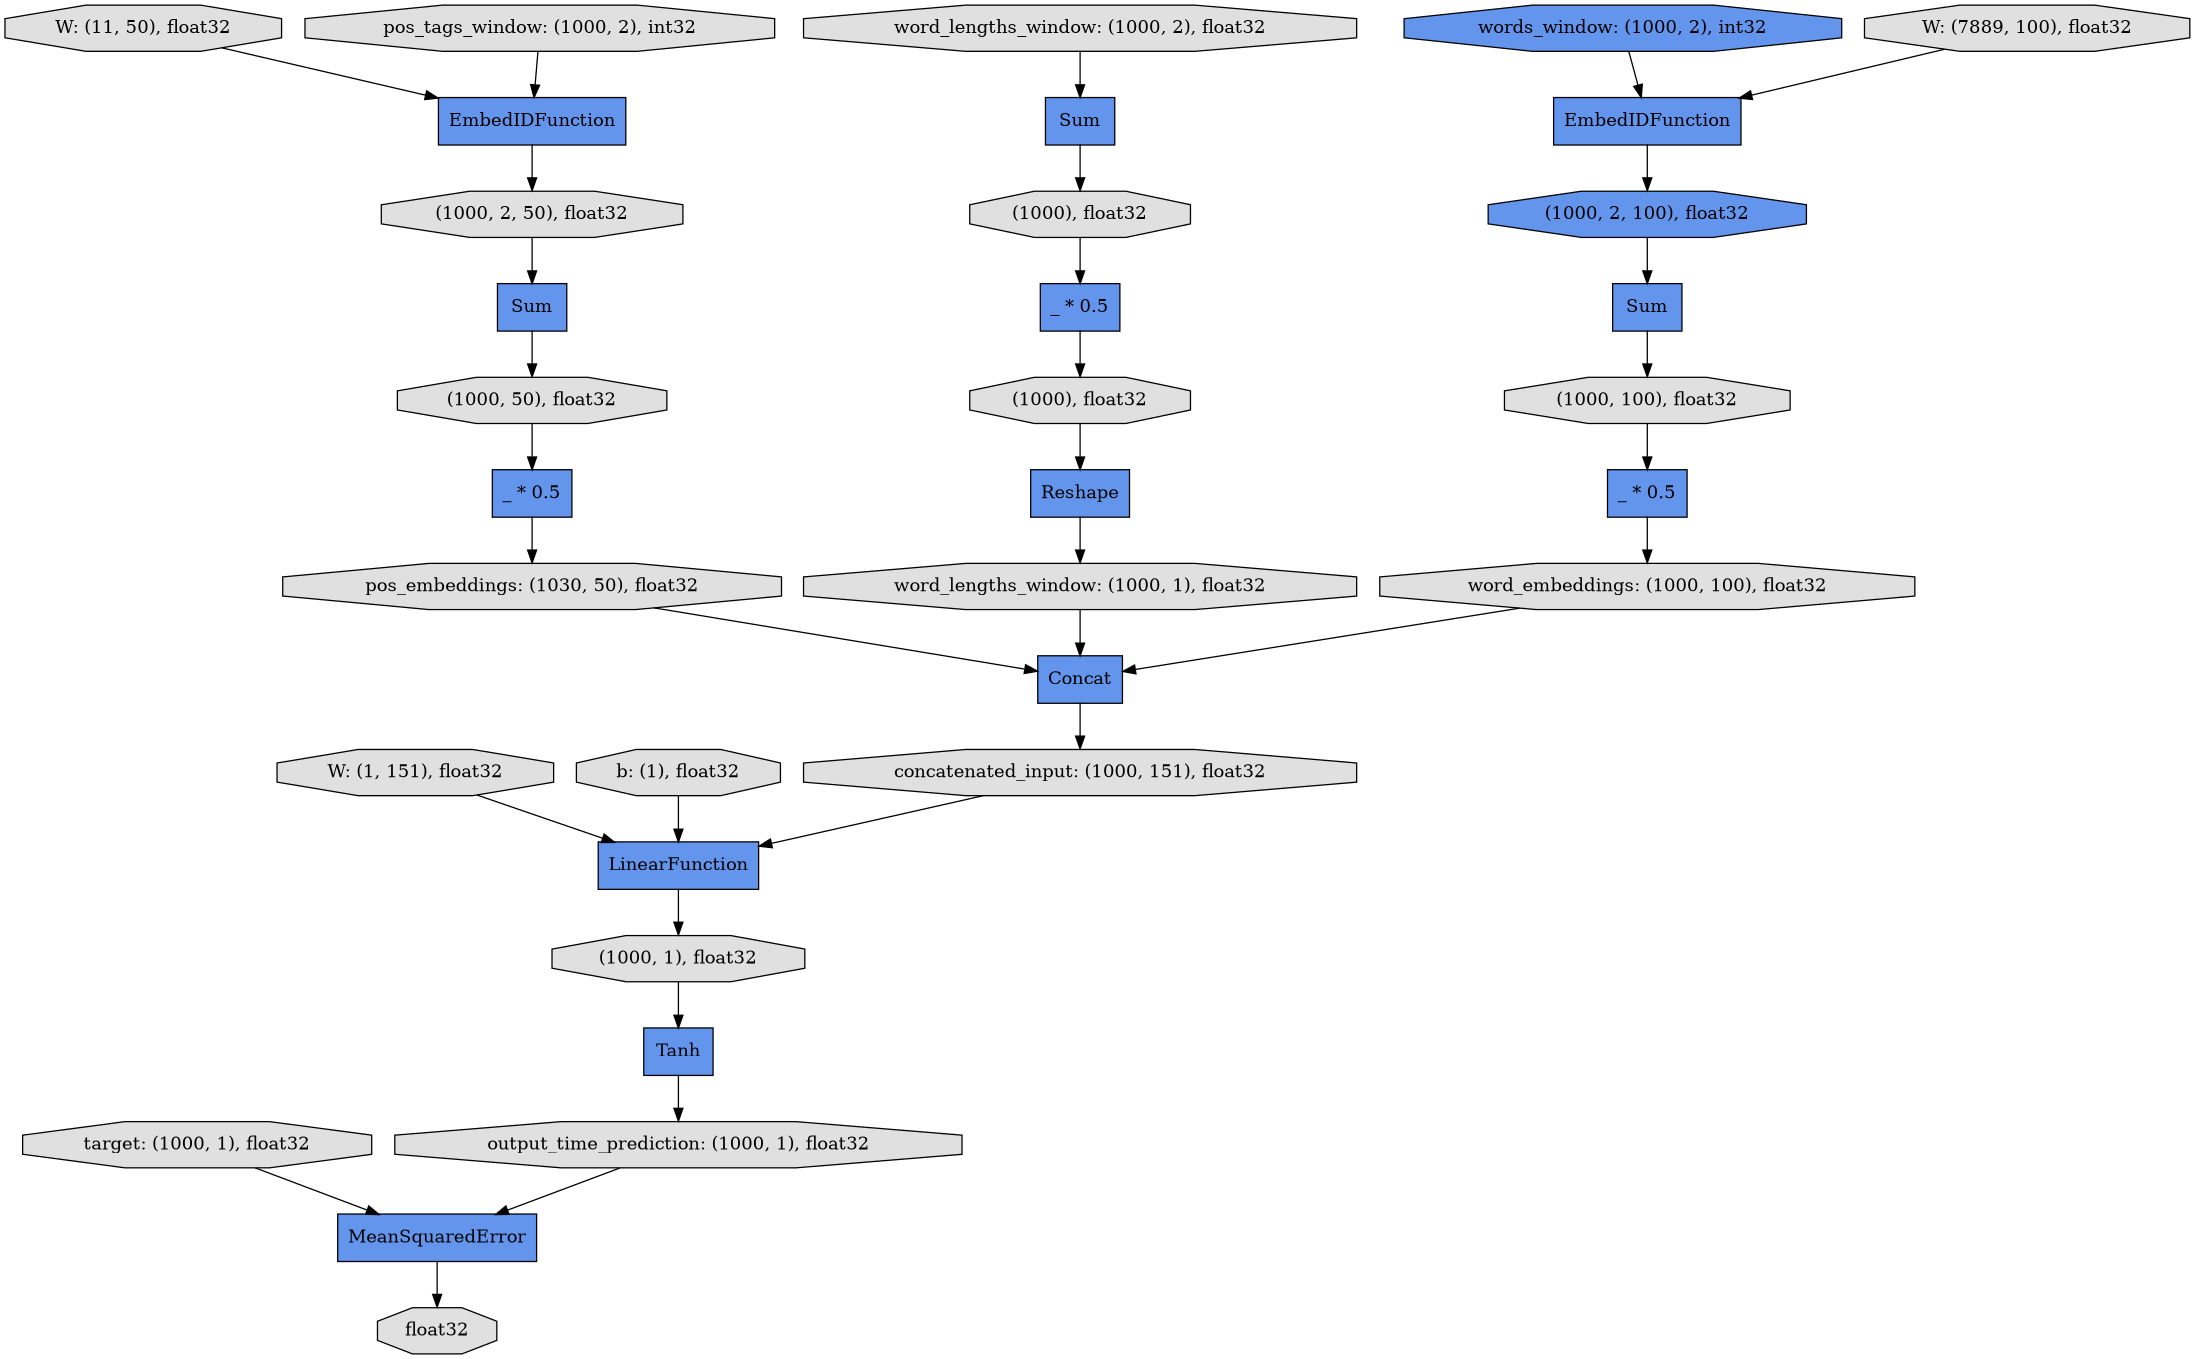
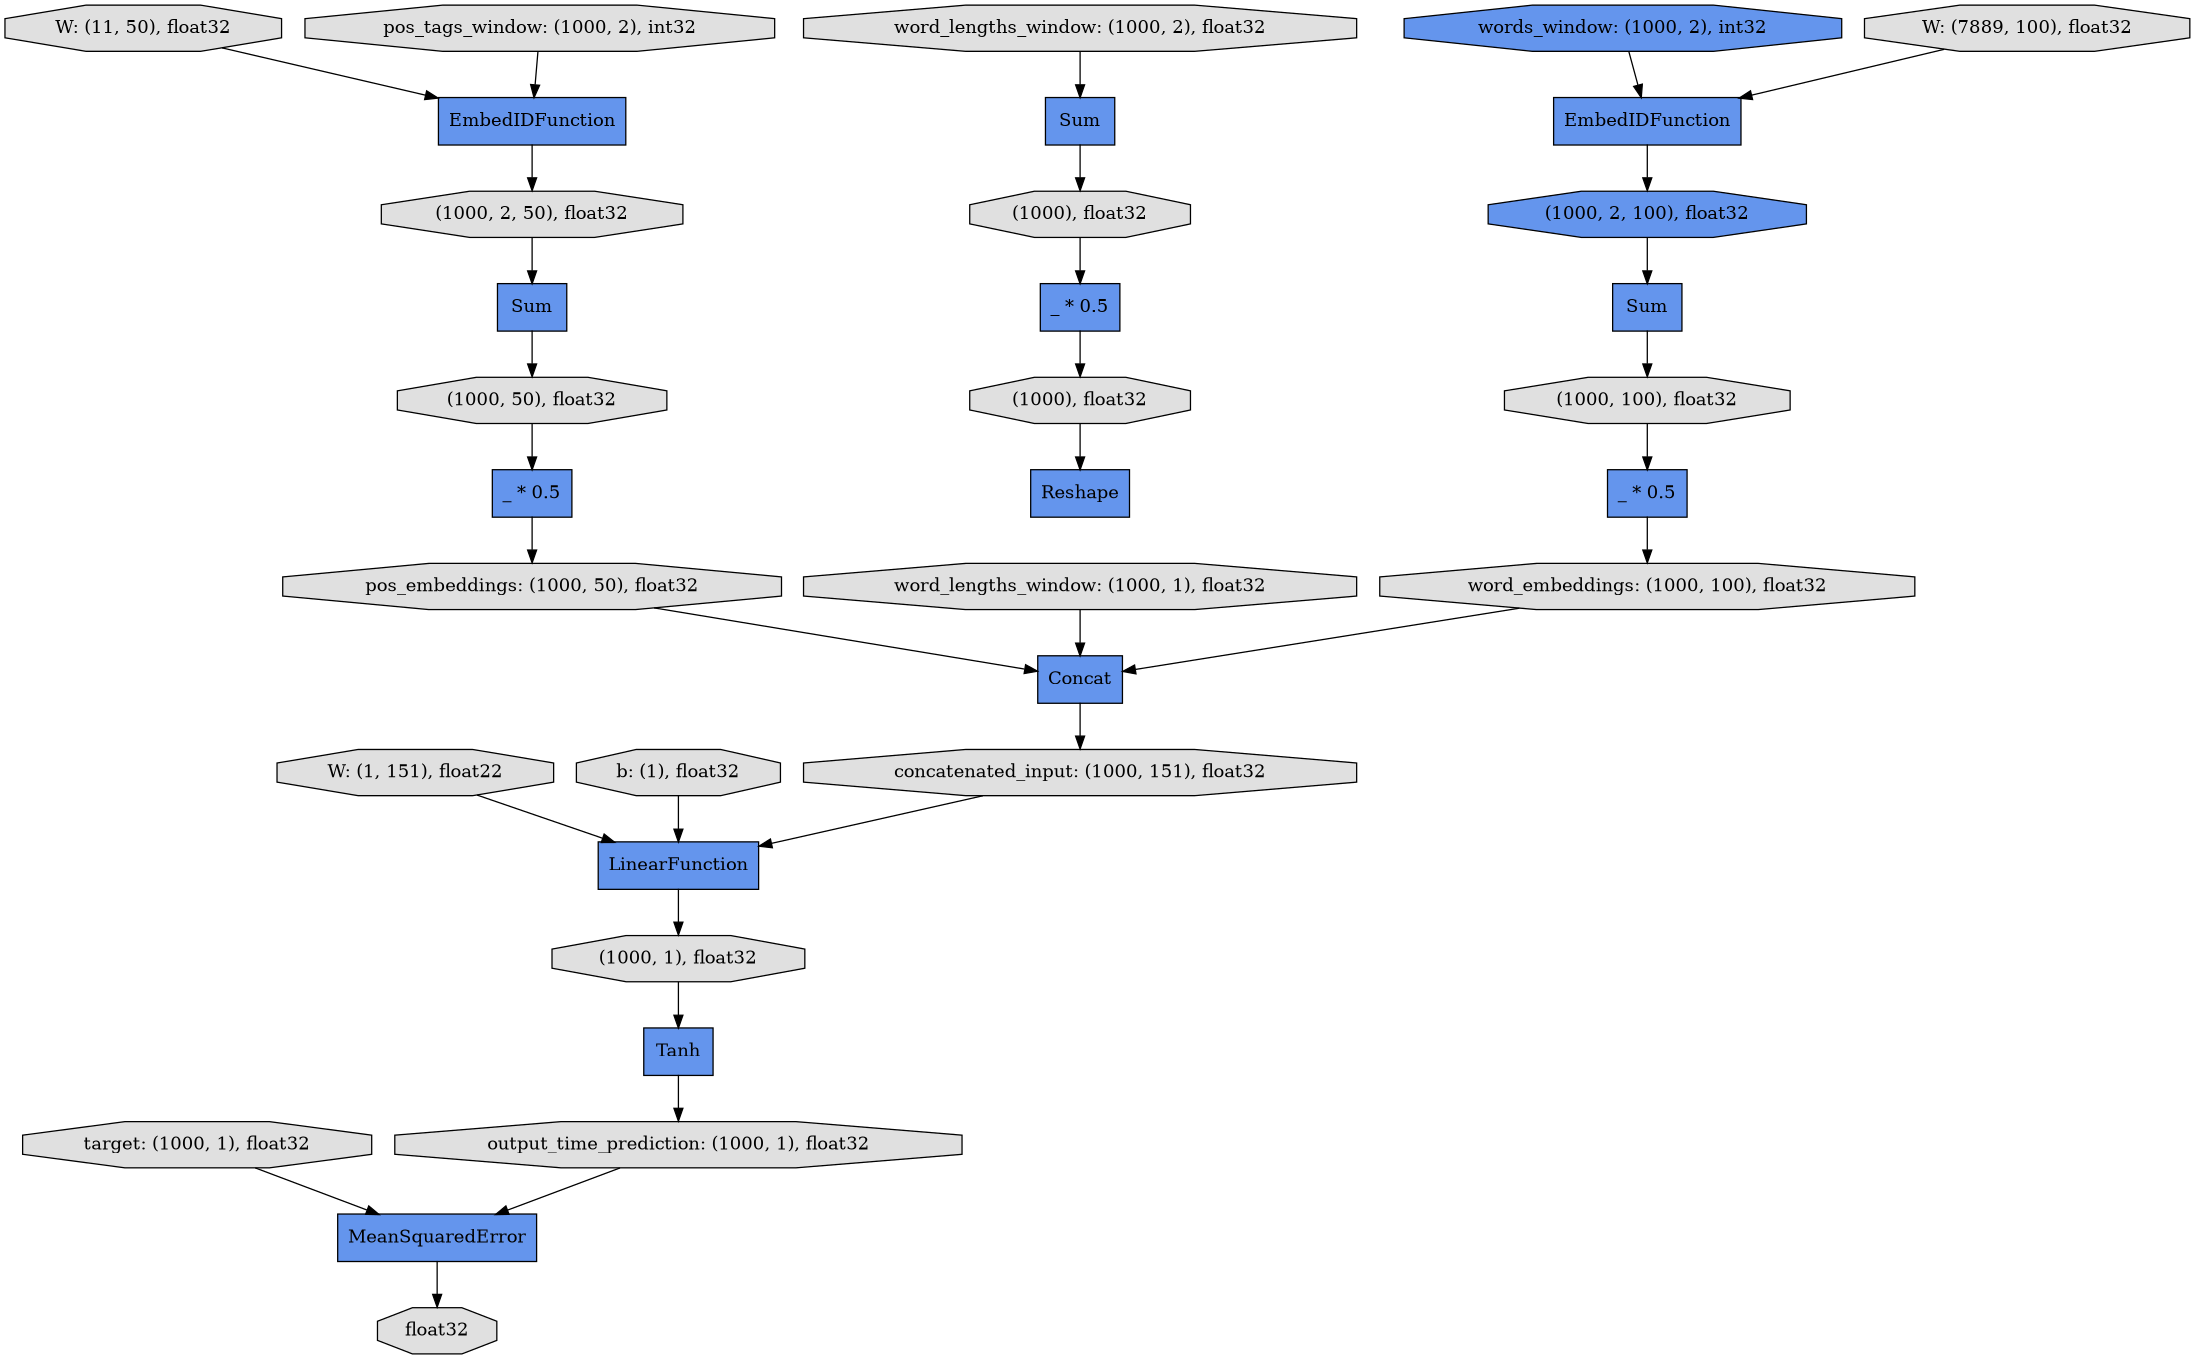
(1080, 533) -> none
(532, 586) -> (532, 586)
(415, 773) -> (415, 773)
